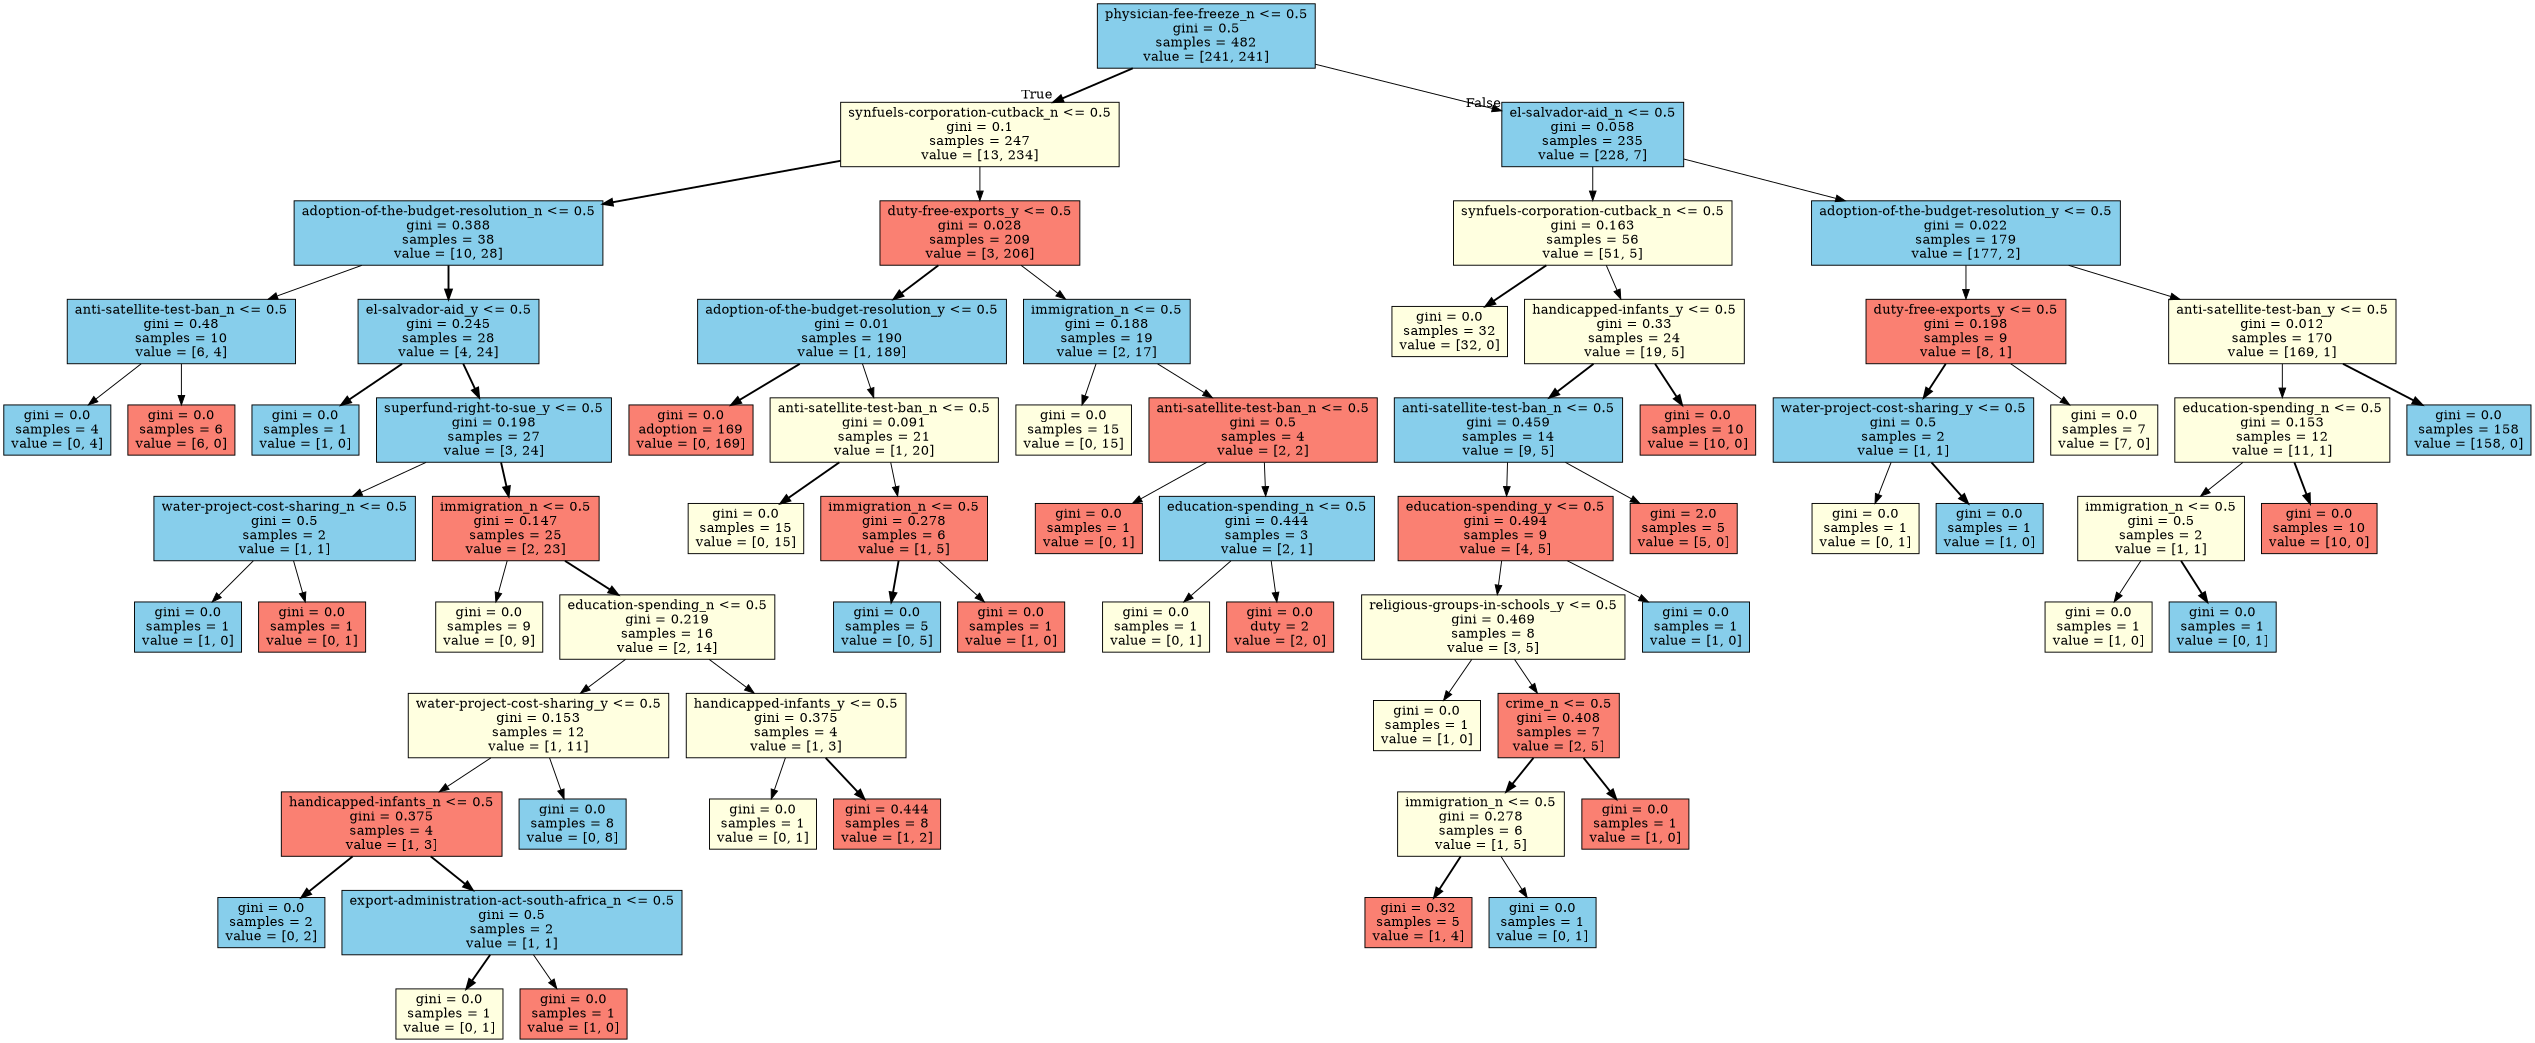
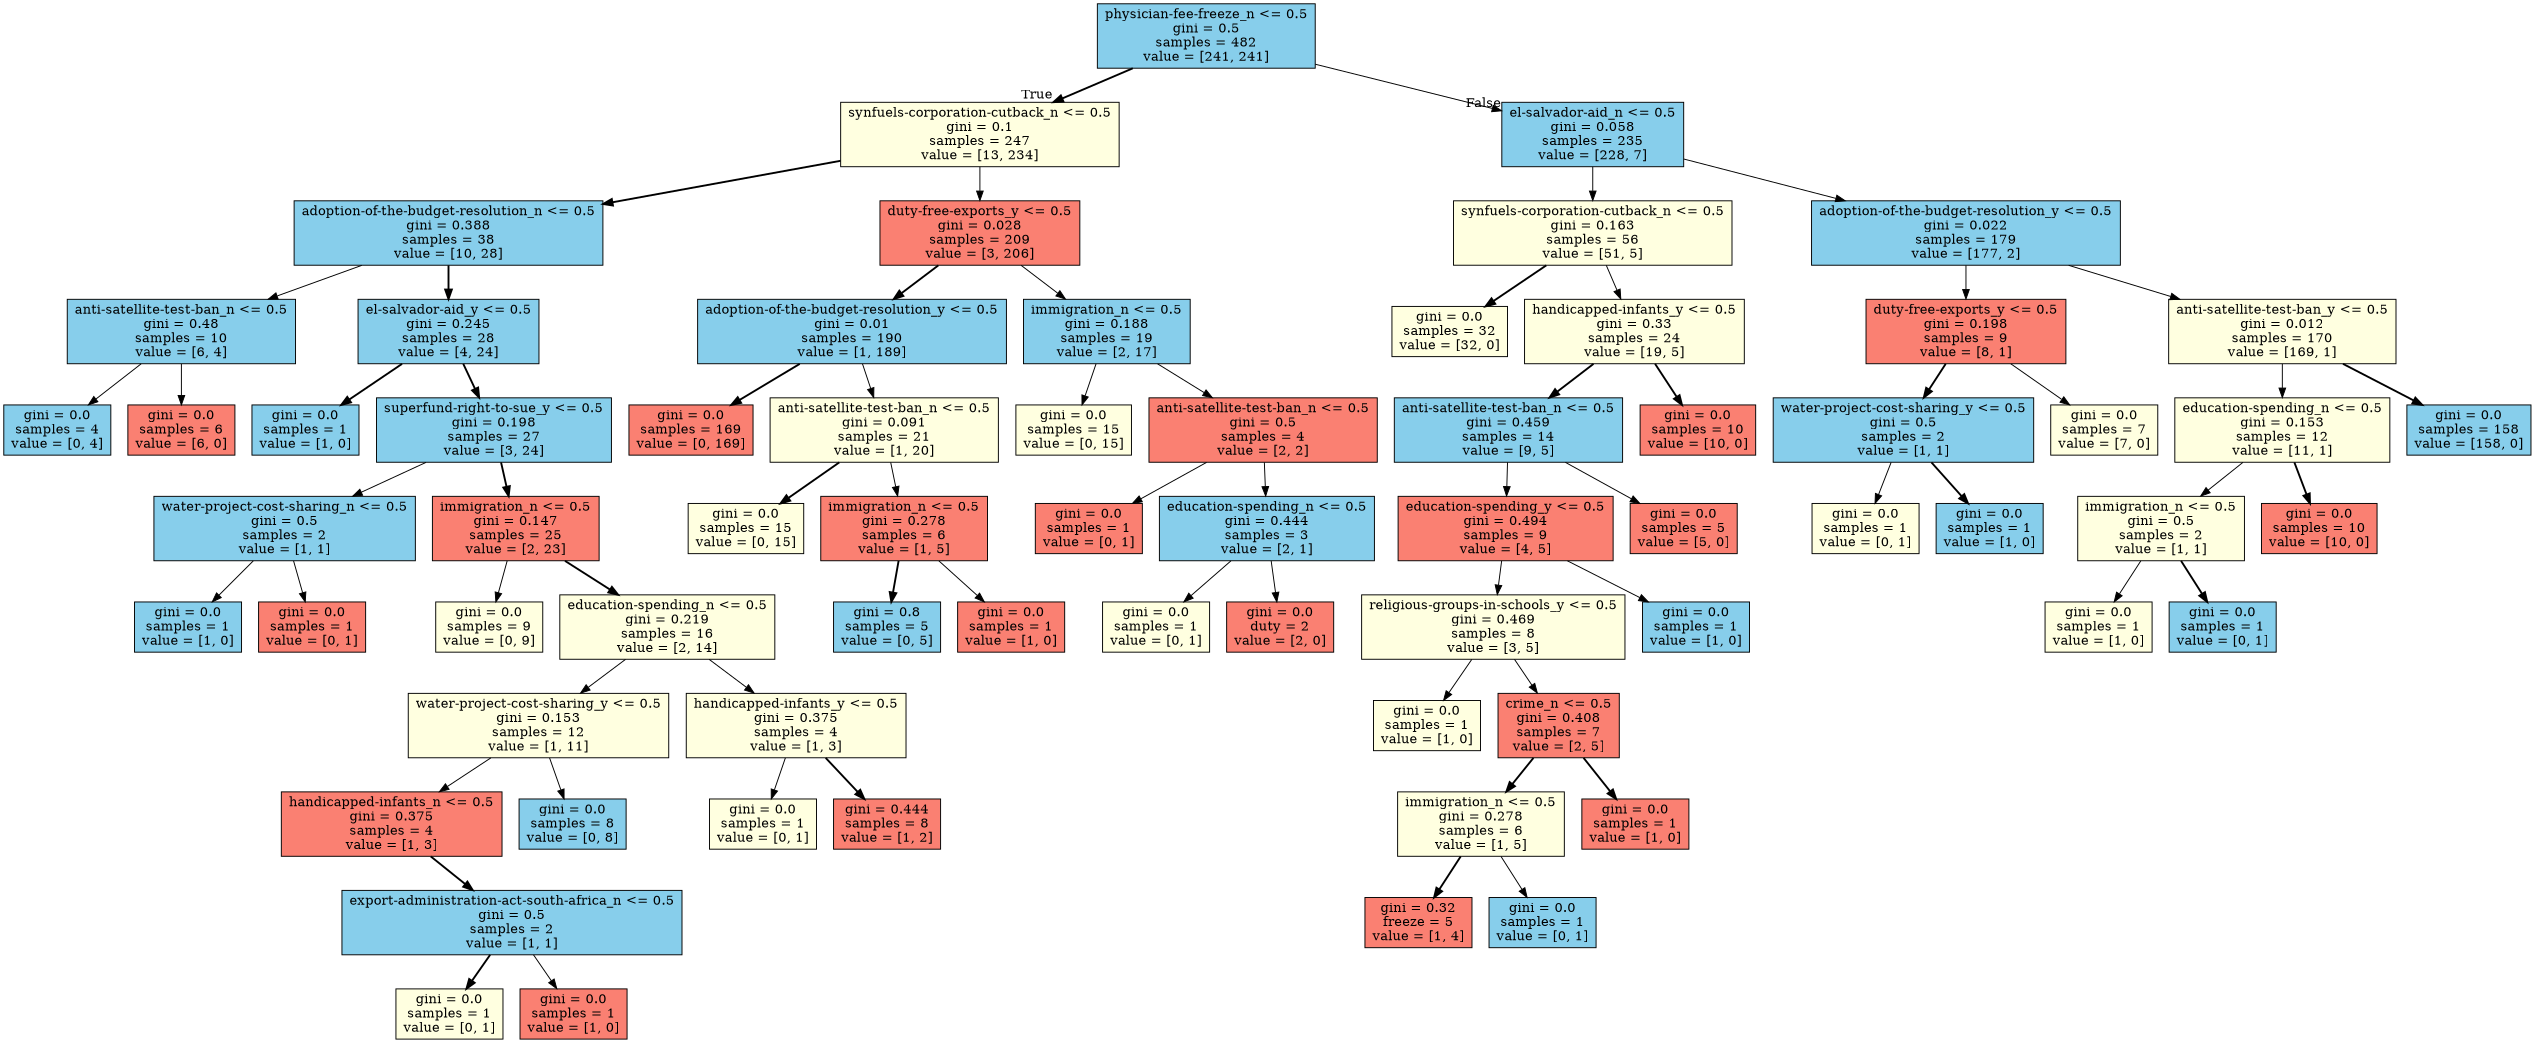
(691, 430) -> (691, 430)
(1684, 529) -> (1684, 529)
(887, 627) -> (887, 627)
(271, 923) -> none
(1418, 923) -> (1418, 923)
